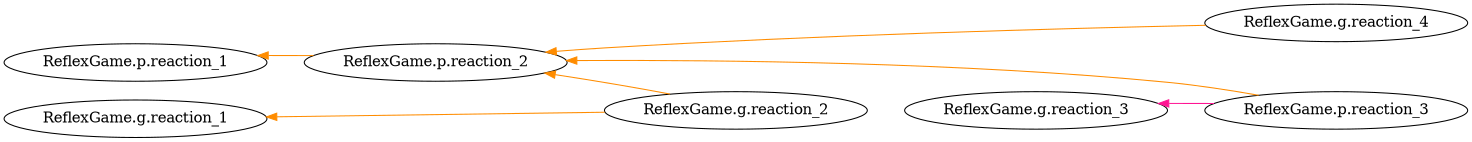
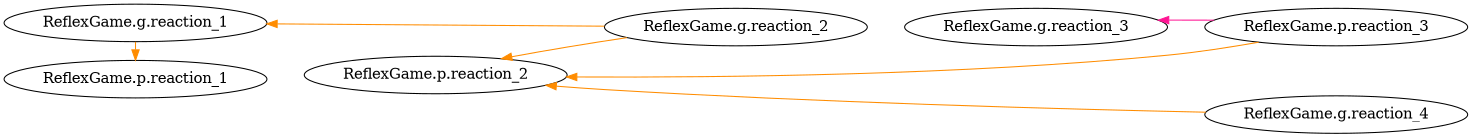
(291, 55) -> (136, 46)
